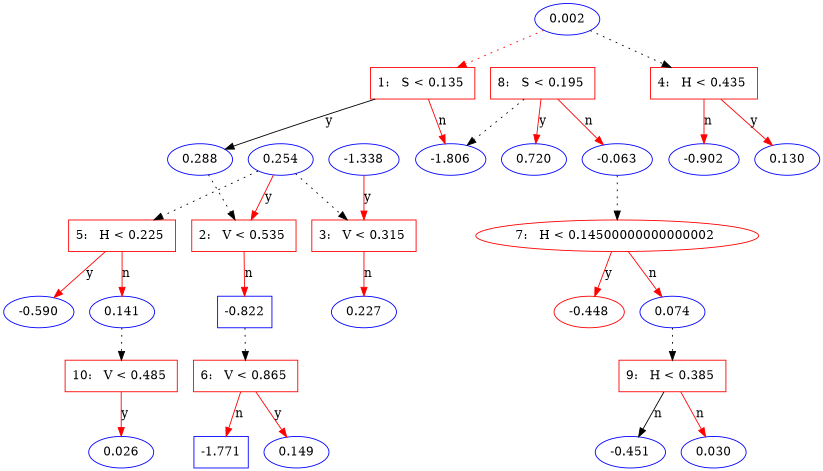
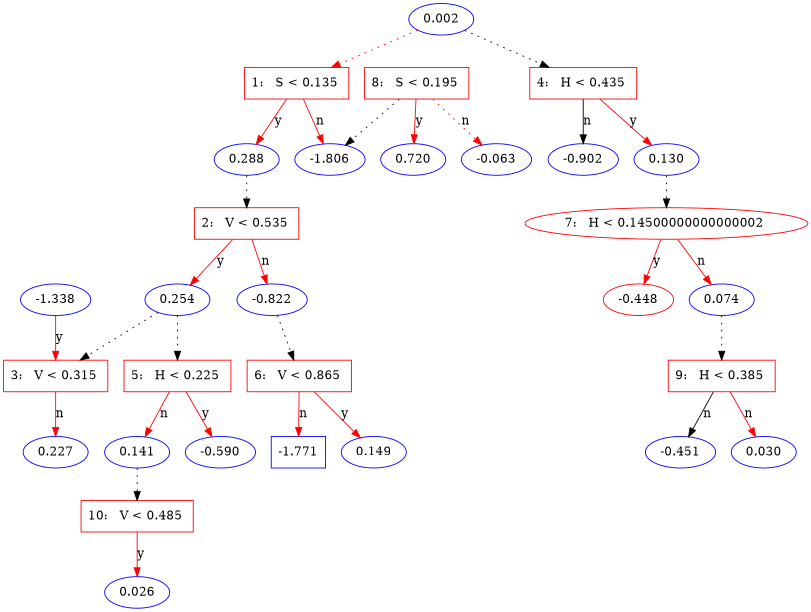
(704, 117) -> (583, 117)
(577, 119) -> (454, 119)
(304, 122) -> (274, 118)
(617, 193) -> (666, 187)
(264, 194) -> (215, 259)
(245, 312) -> (272, 300)
